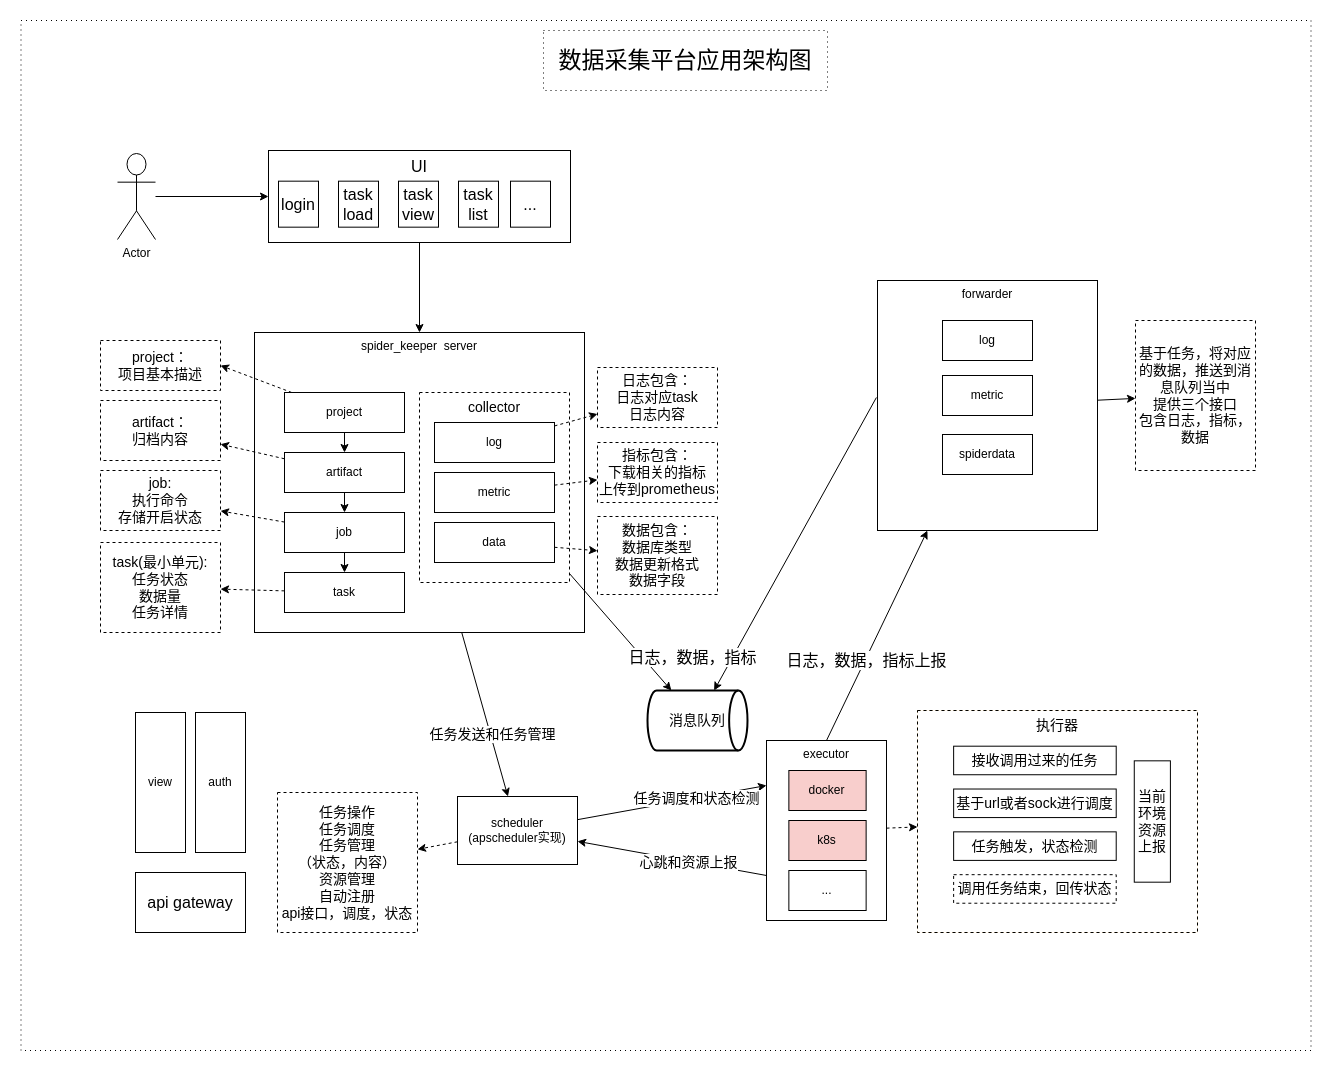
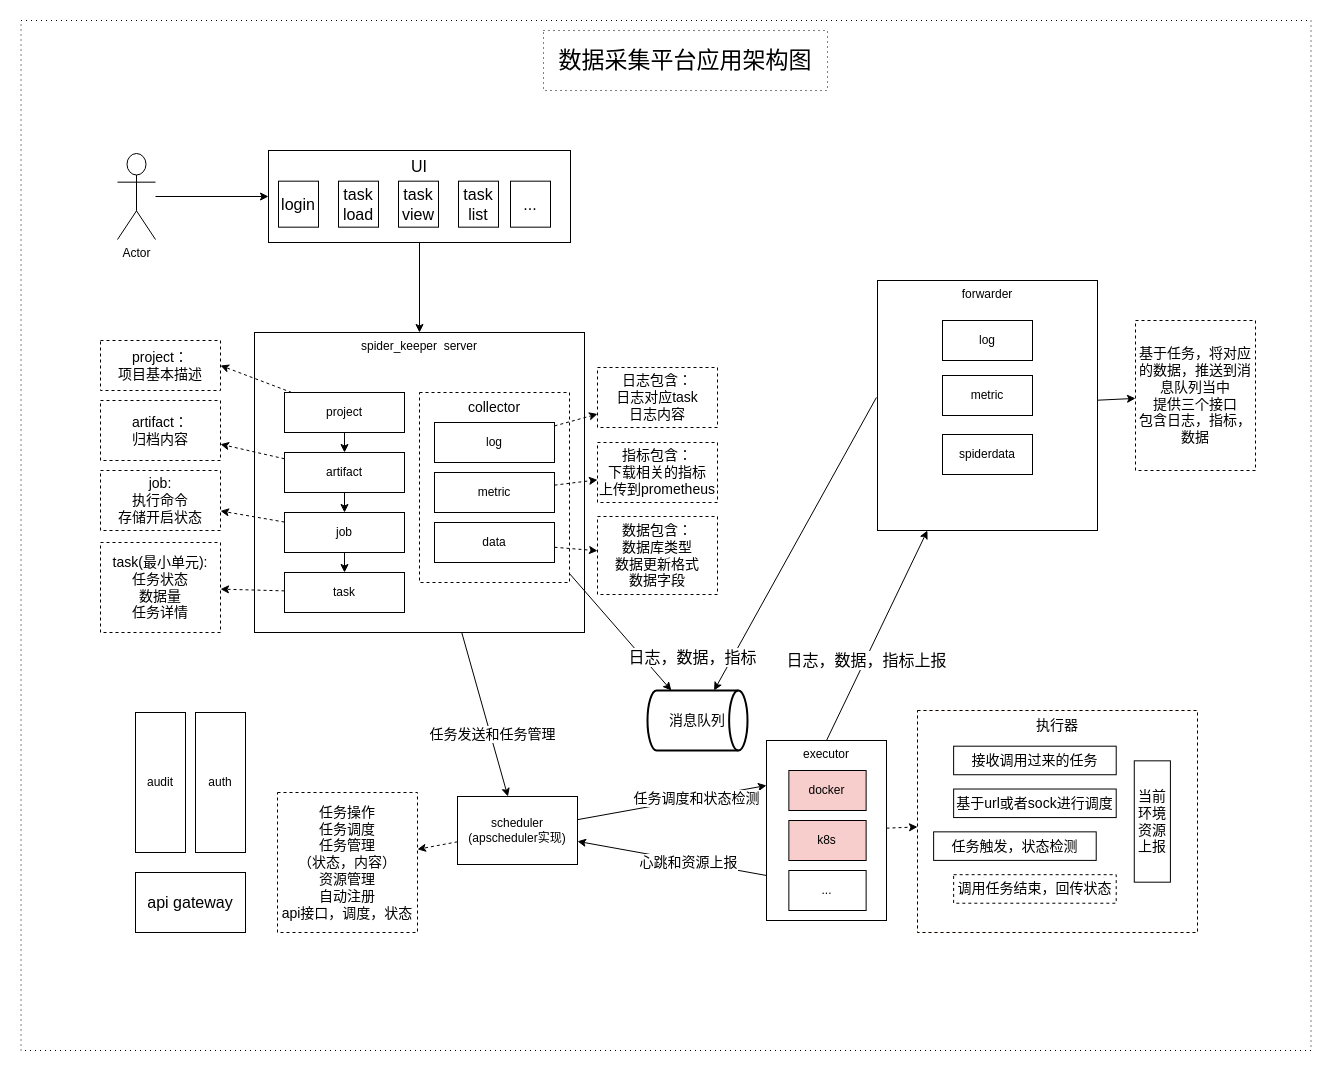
(161, 783) -> (161, 783)
(1035, 846) -> (1015, 846)
